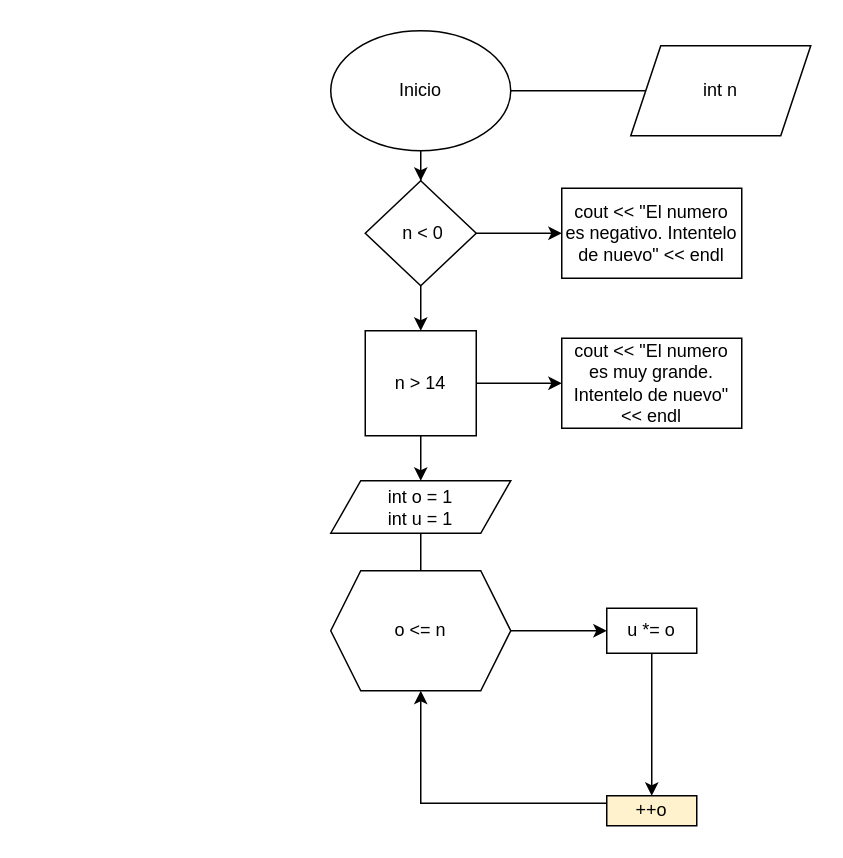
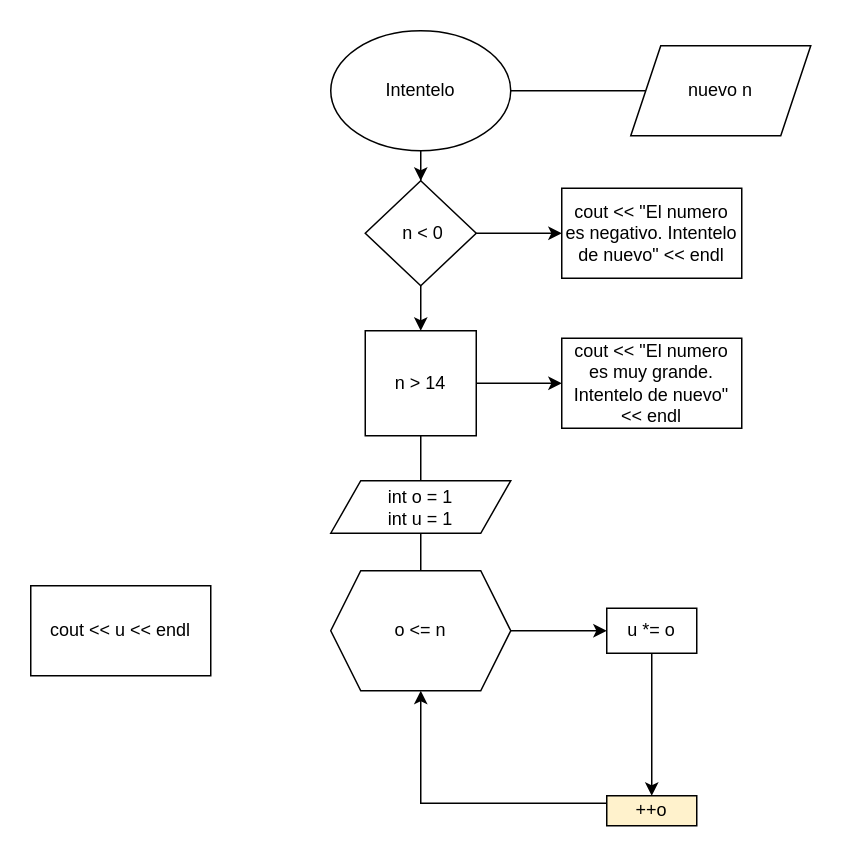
(421, 91) -> (421, 91)
(721, 91) -> (721, 91)
(421, 469) -> (421, 473)
none -> (121, 631)
